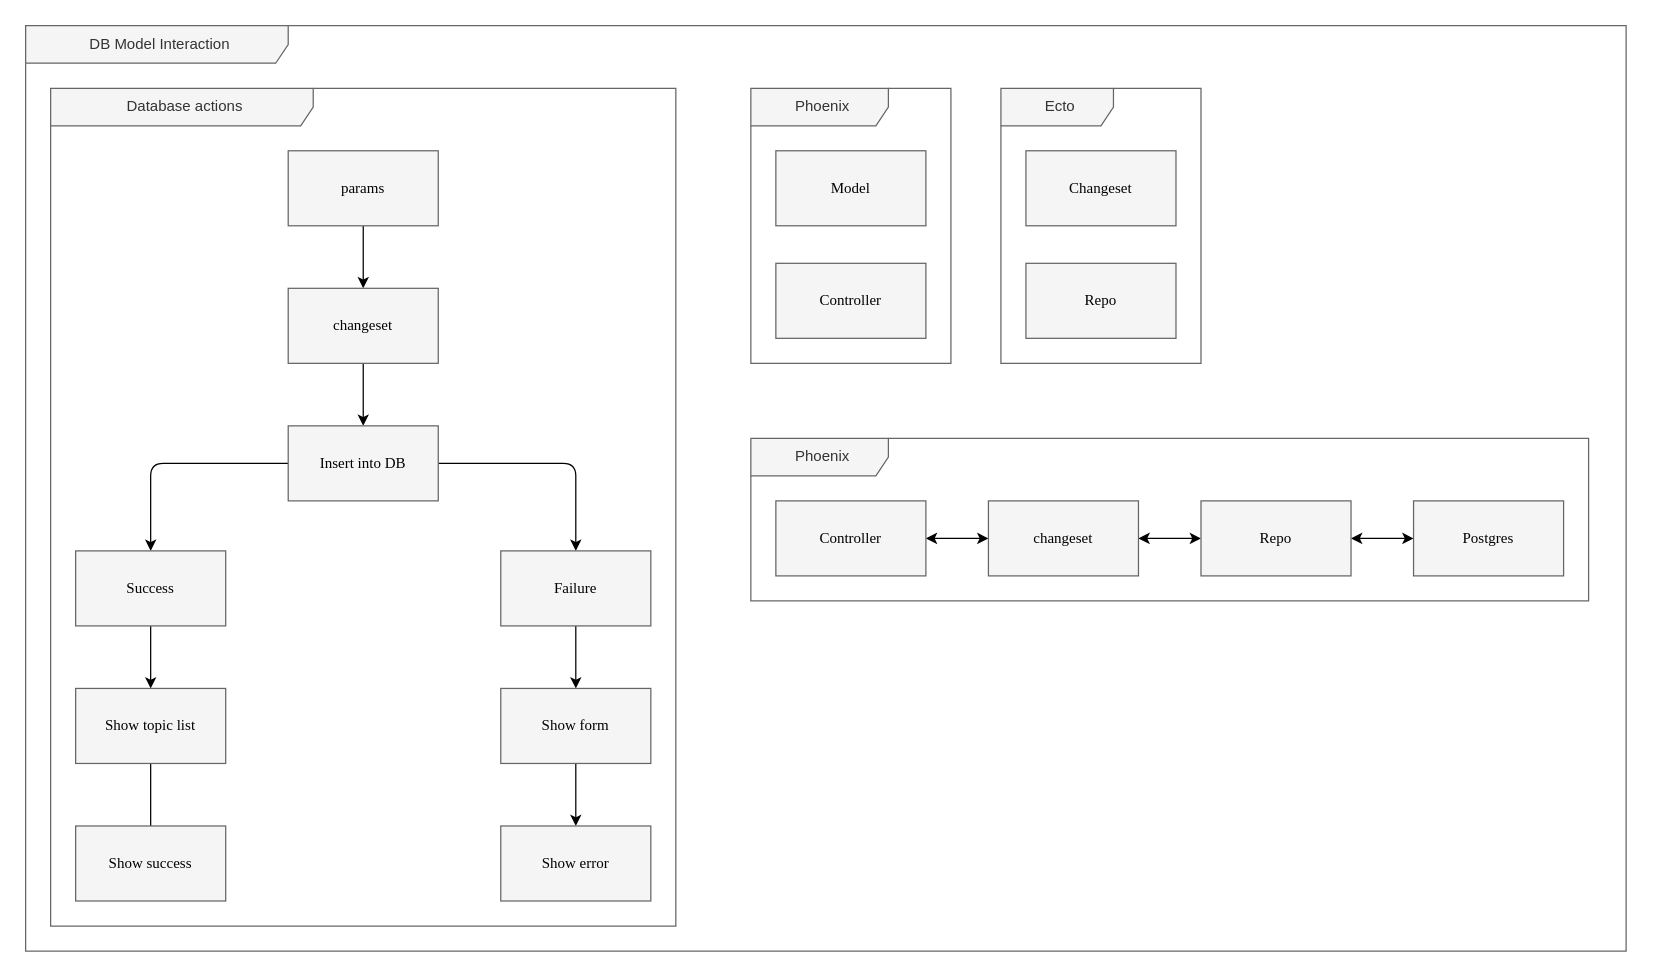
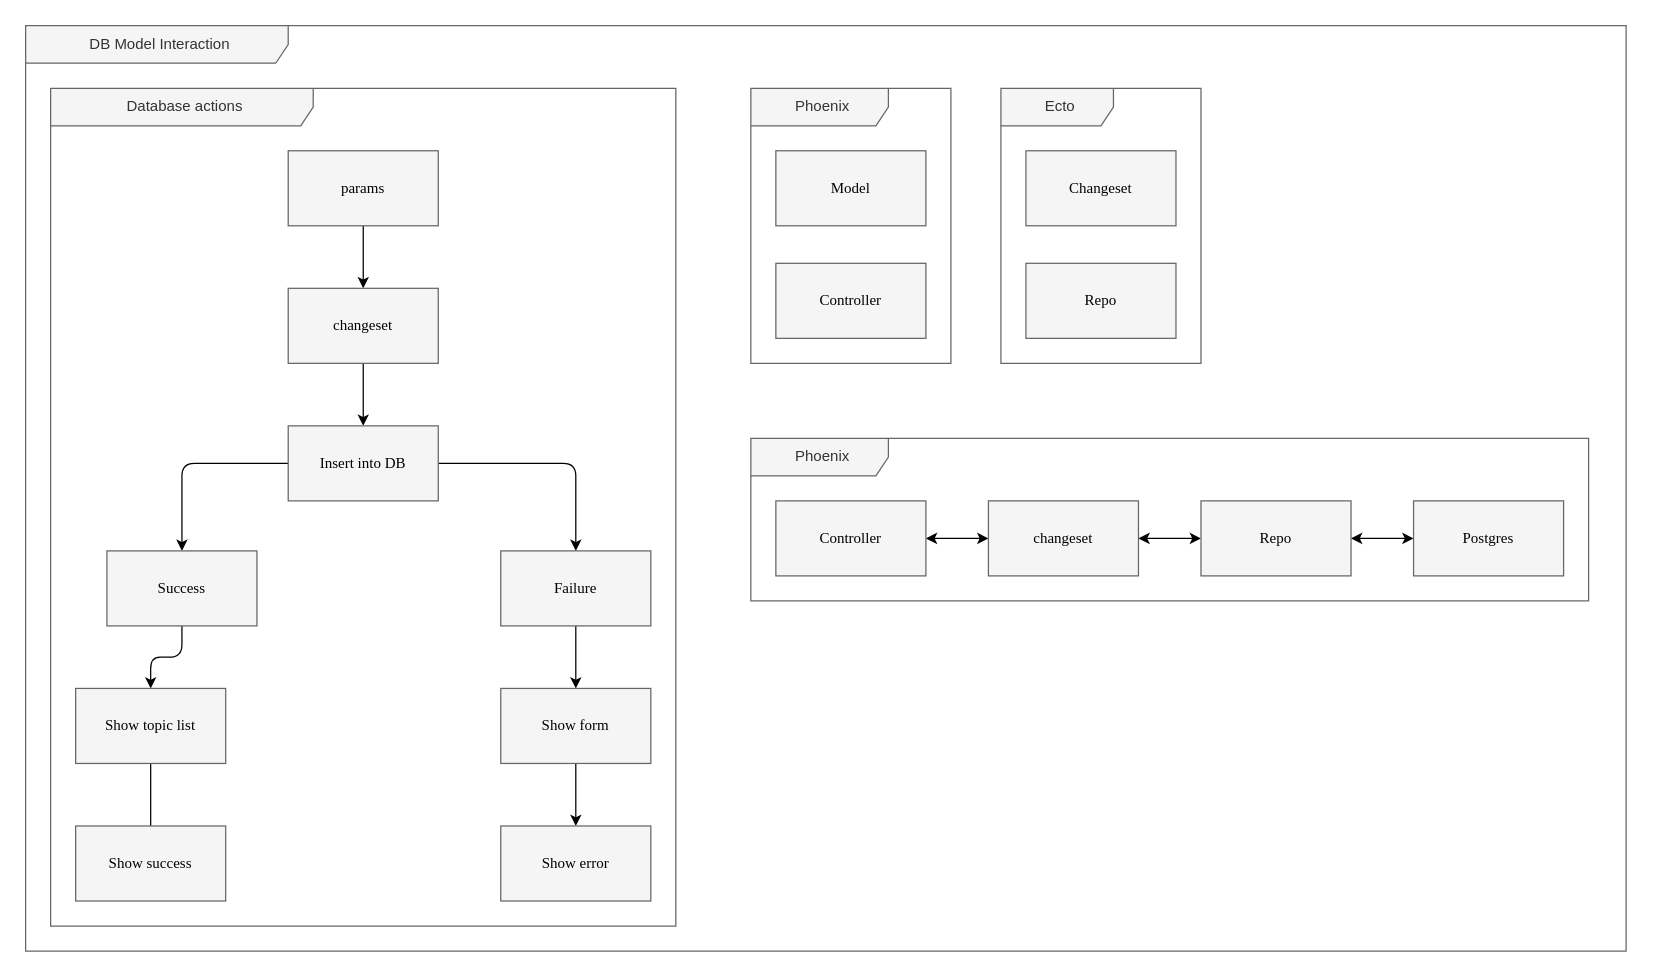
(151, 588) -> (182, 588)
